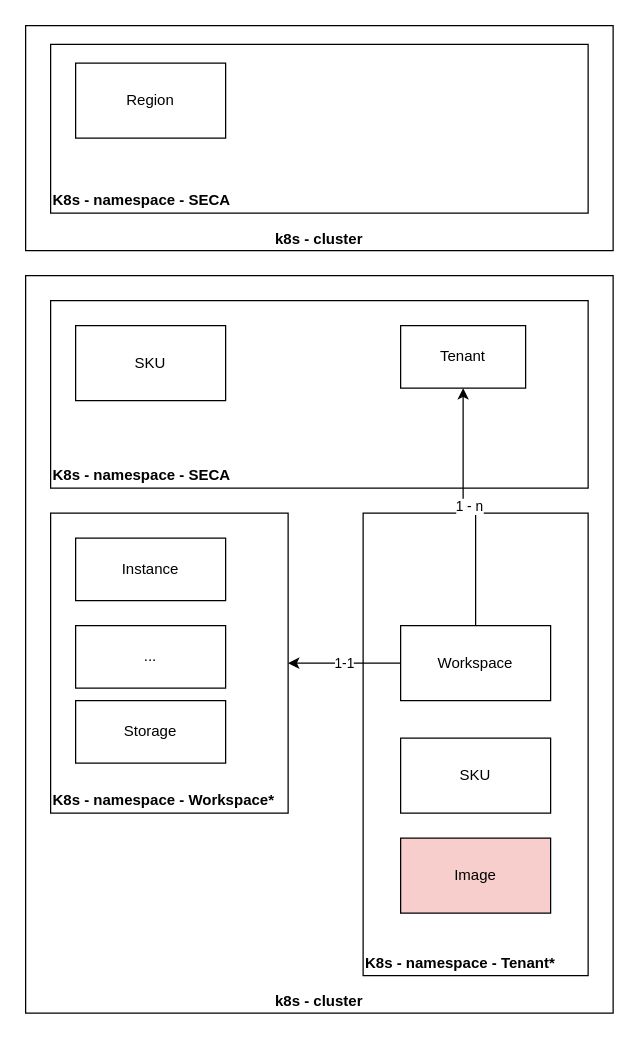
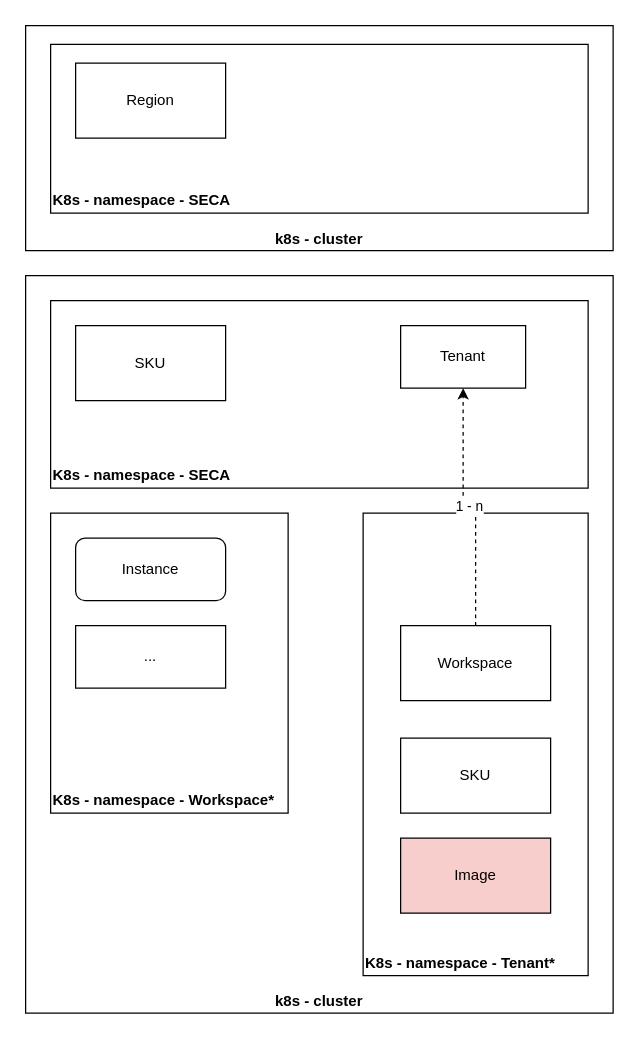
(476, 568) -> (476, 568)
(151, 569) -> (151, 569)
(348, 663) -> none
(151, 732) -> none
